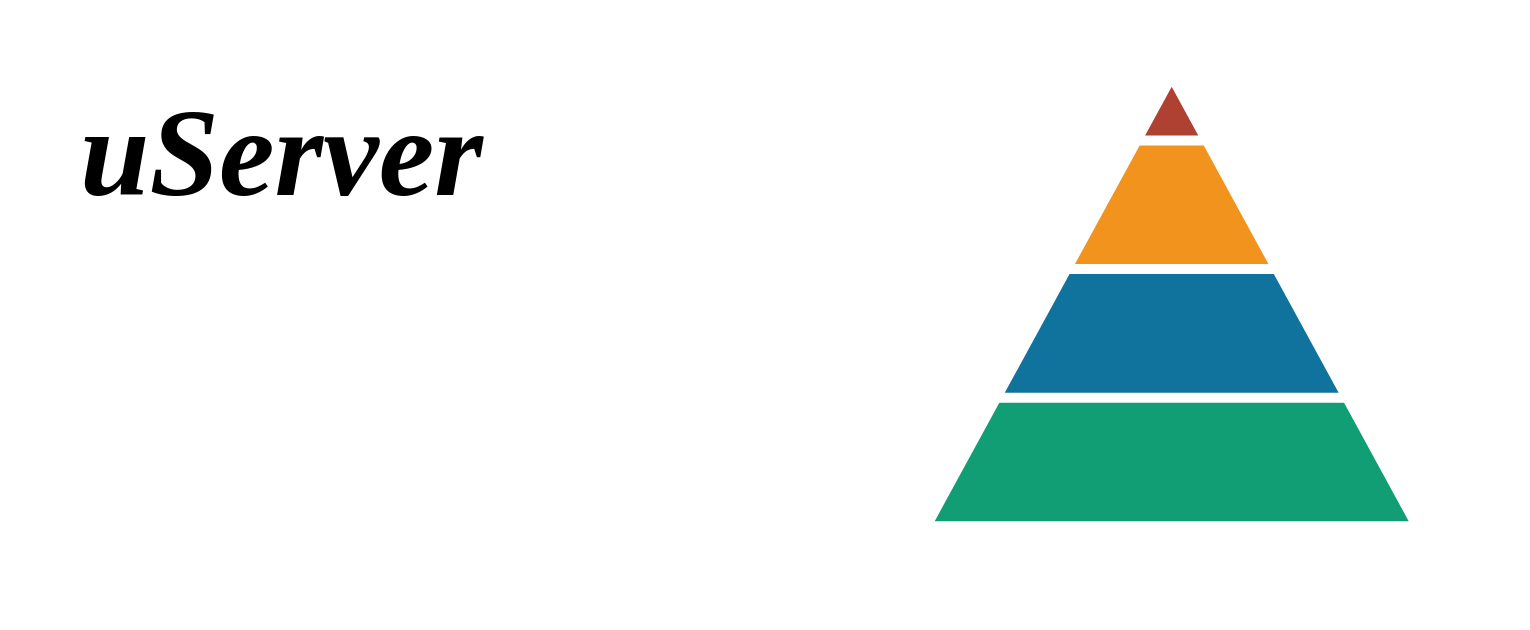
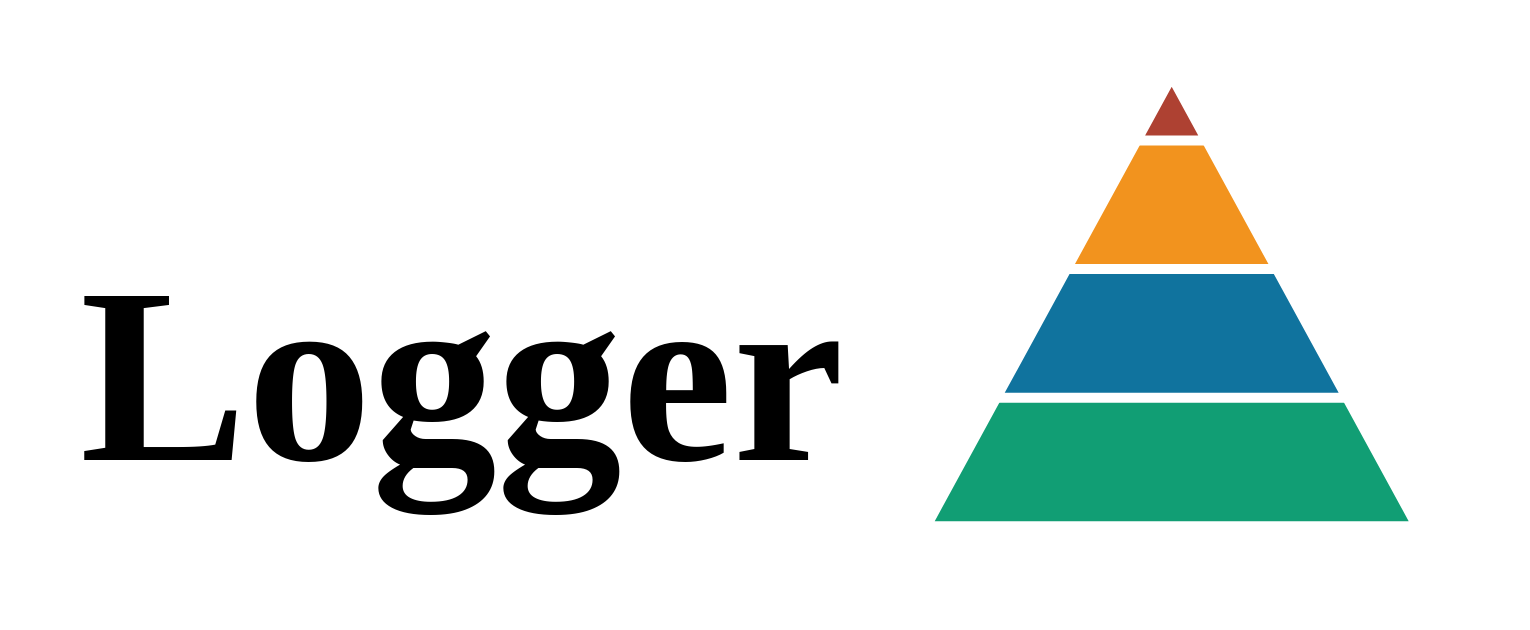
(489, 151) -> none
none -> (489, 376)
